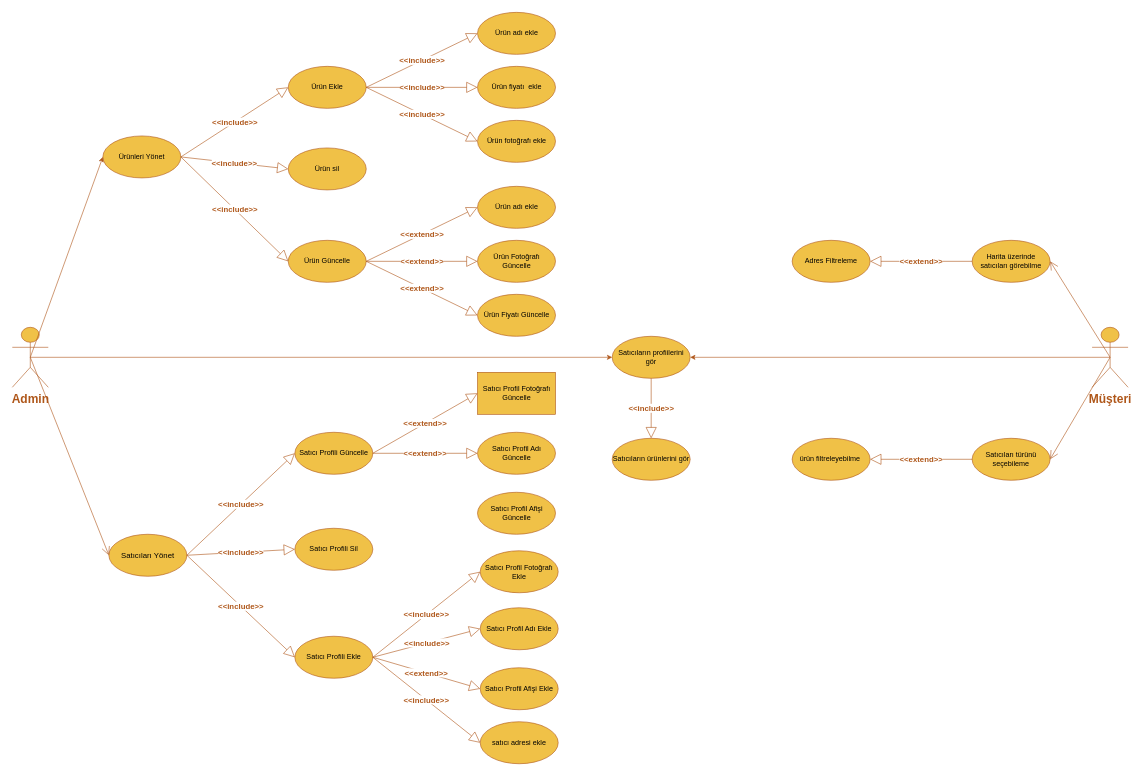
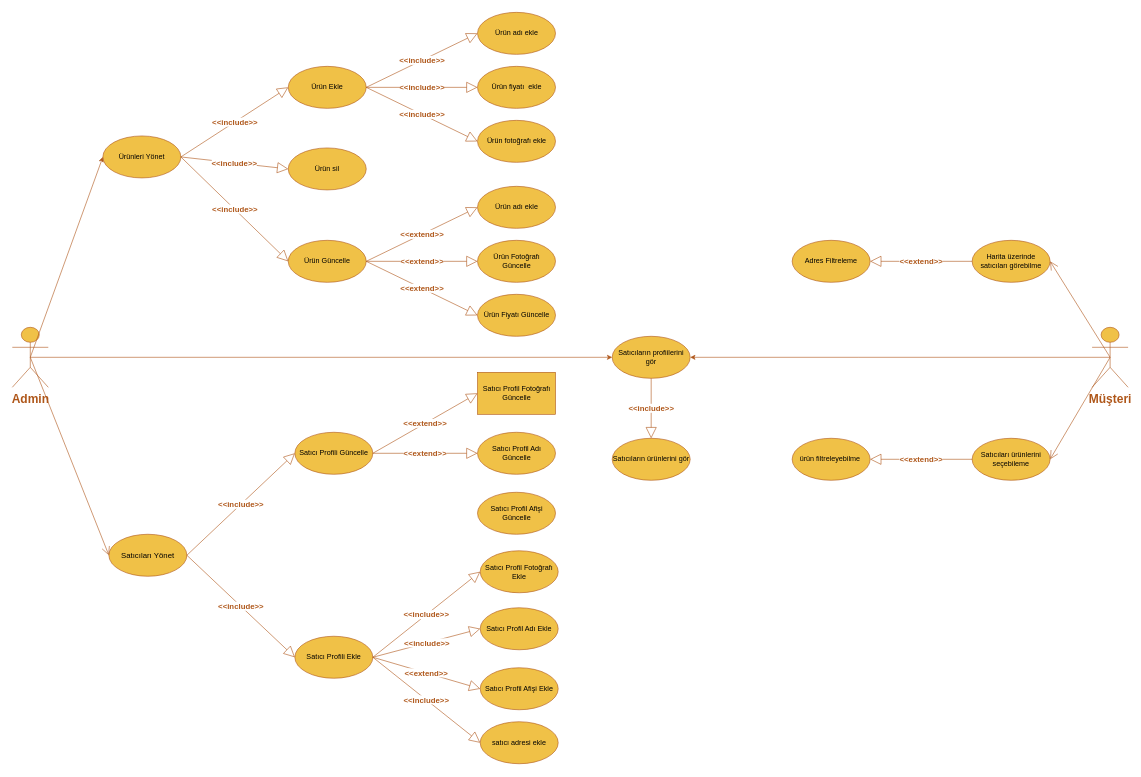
(1011, 459) -> (1011, 459)
(334, 549) -> none
(248, 552) -> none
